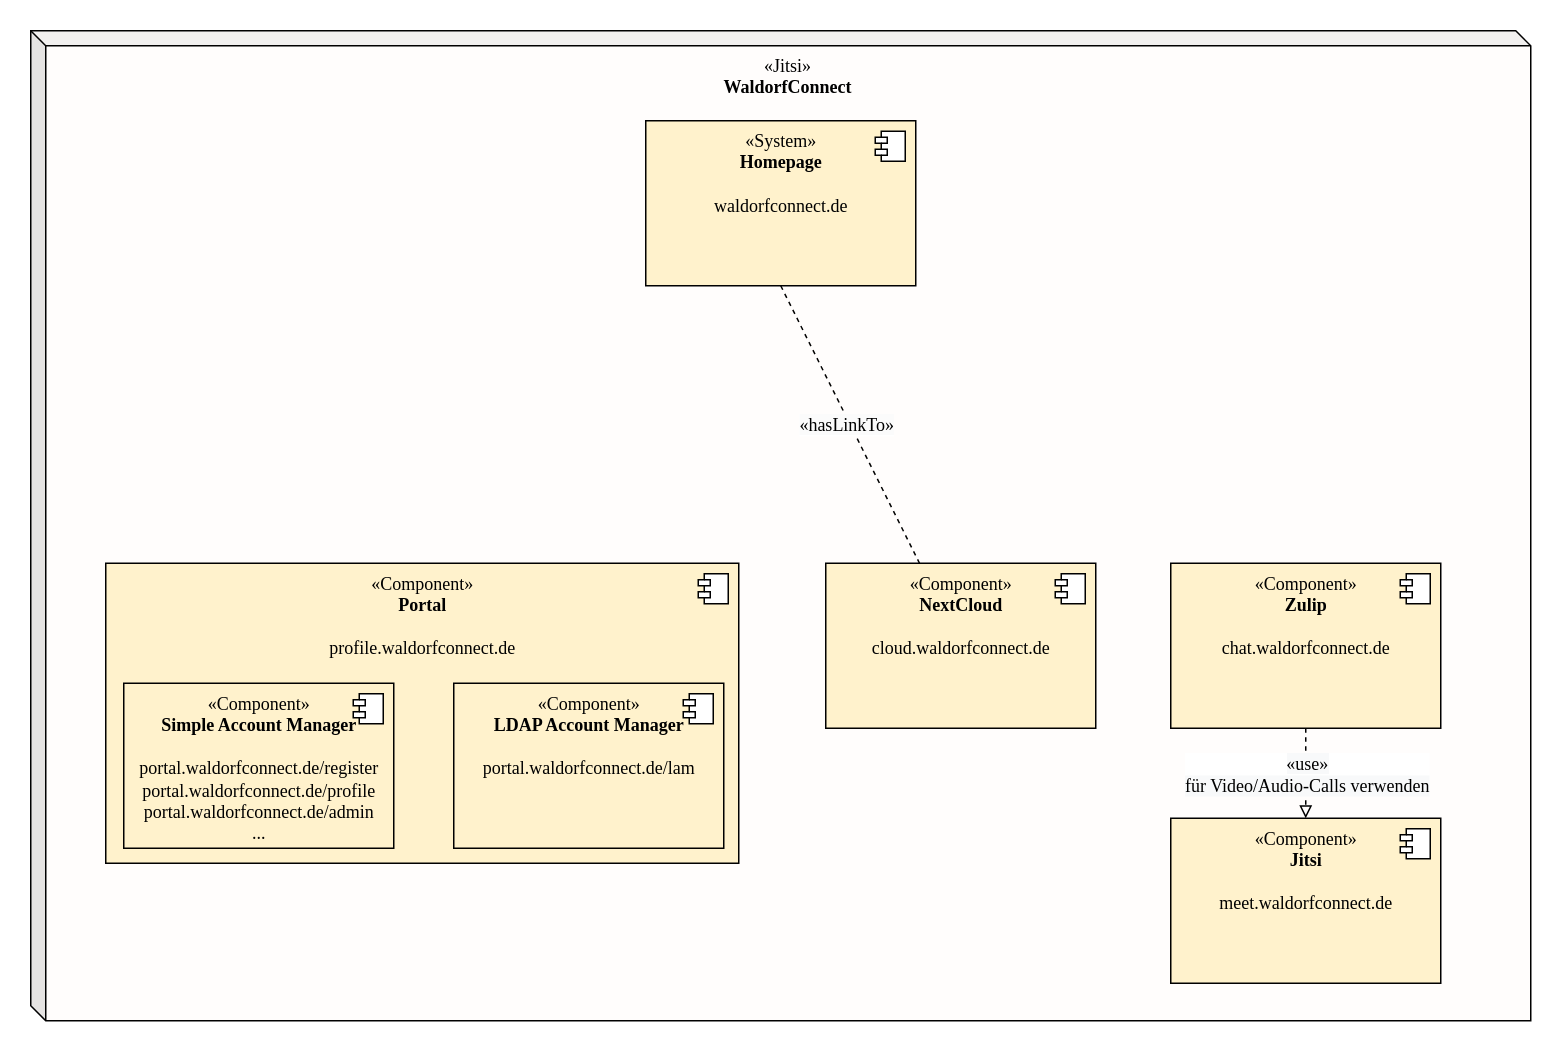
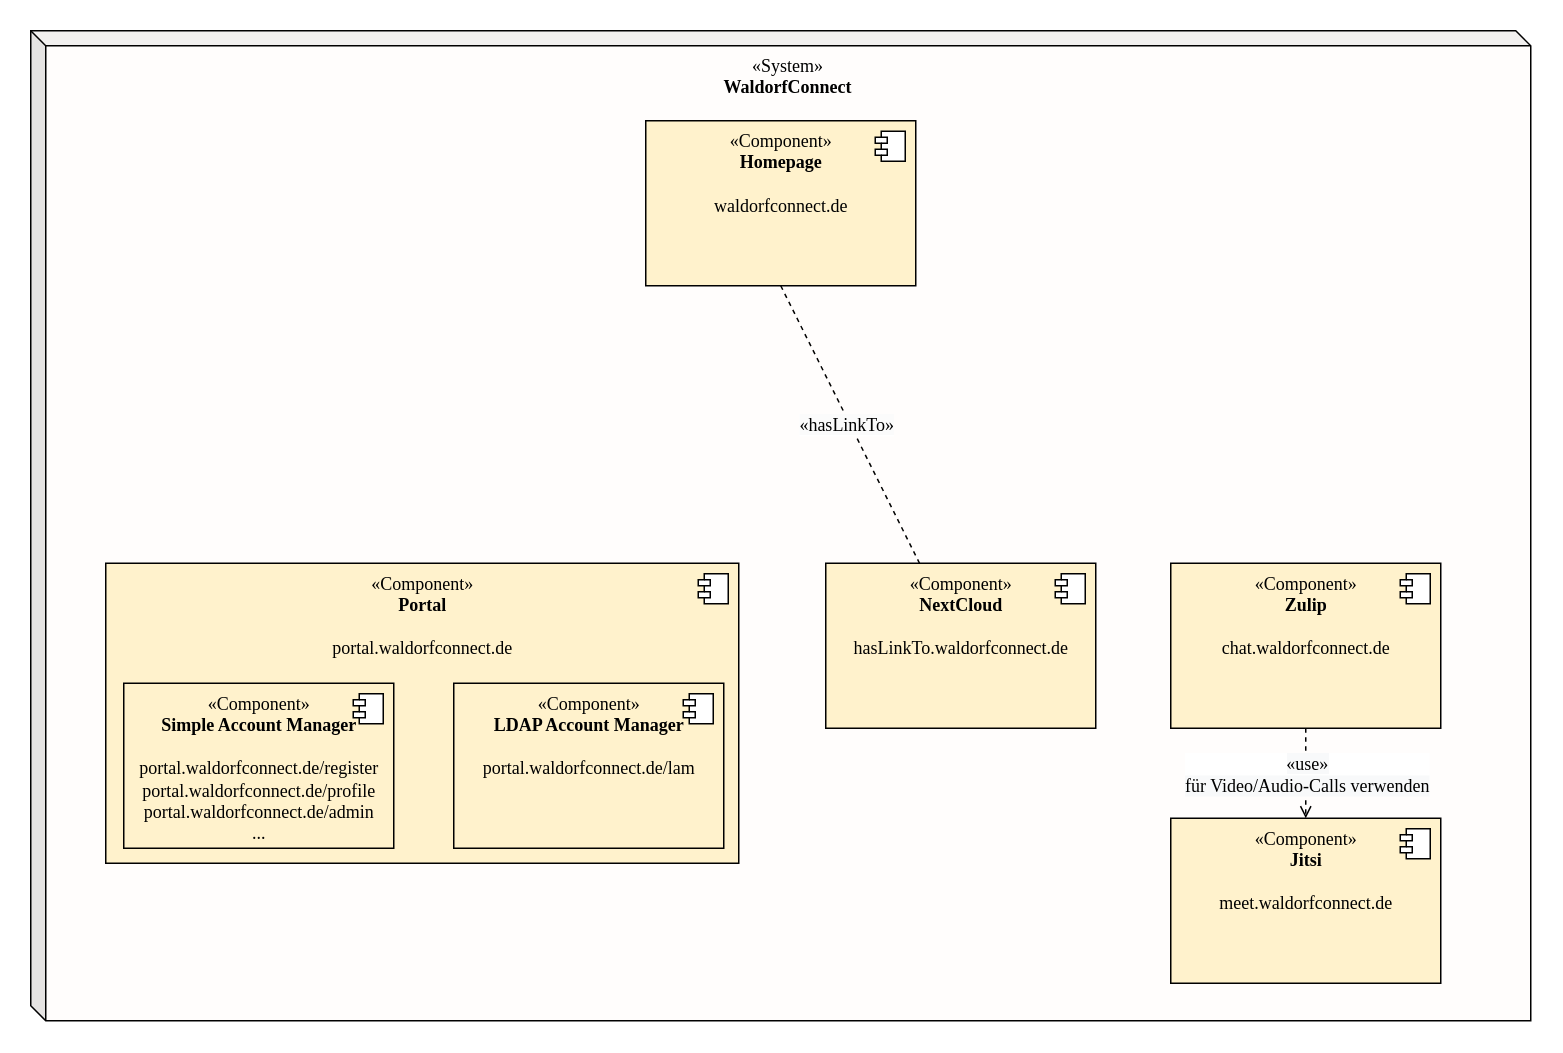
(788, 78) -> (788, 78)
(782, 164) -> (782, 164)
(423, 606) -> (423, 606)
(962, 606) -> (962, 606)
(1306, 804) -> (1306, 809)
